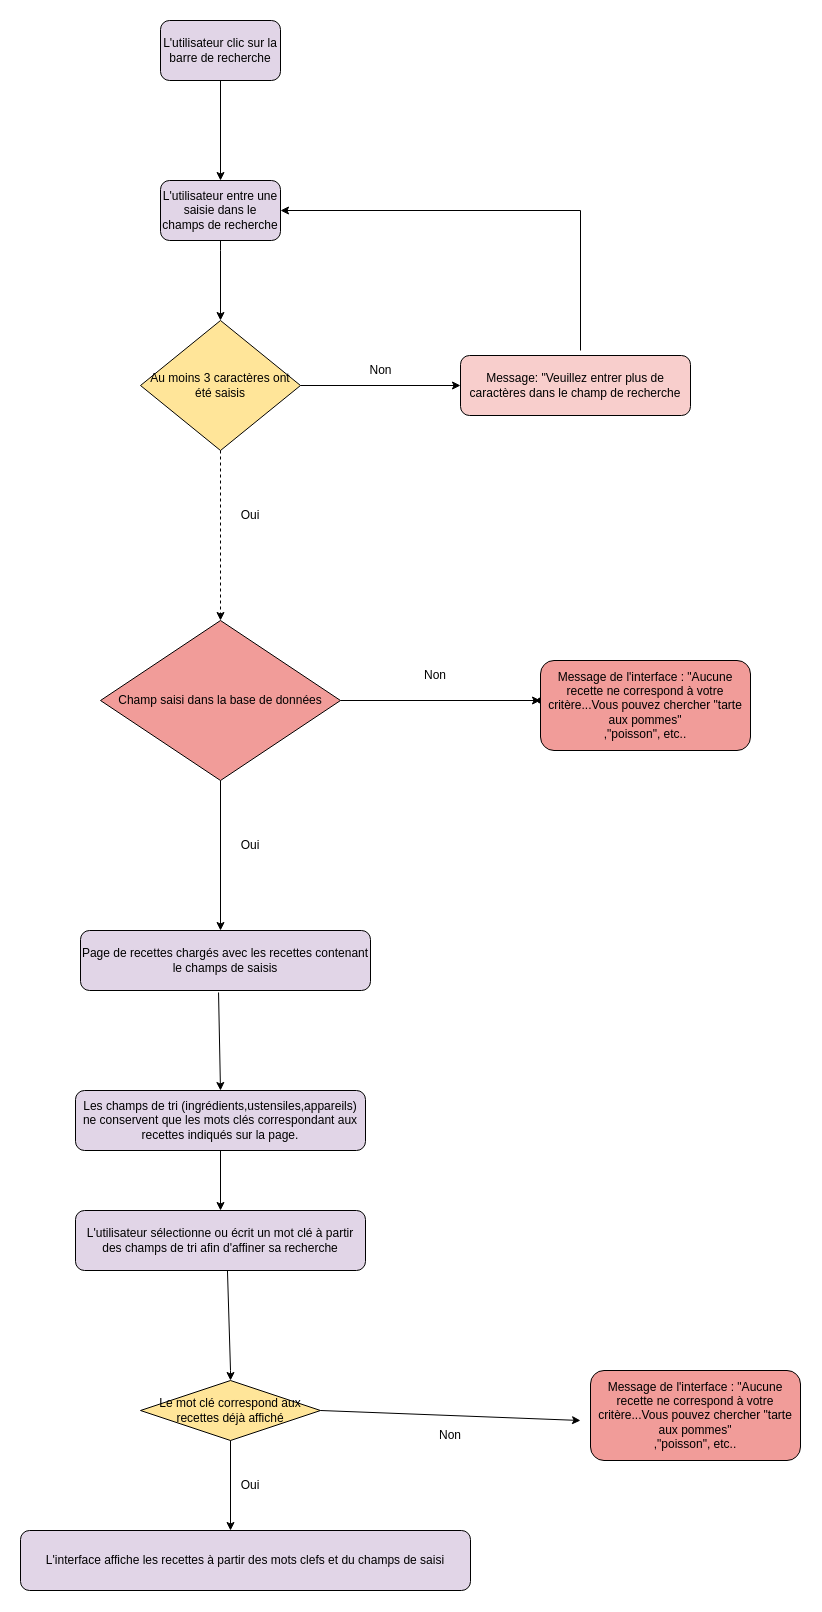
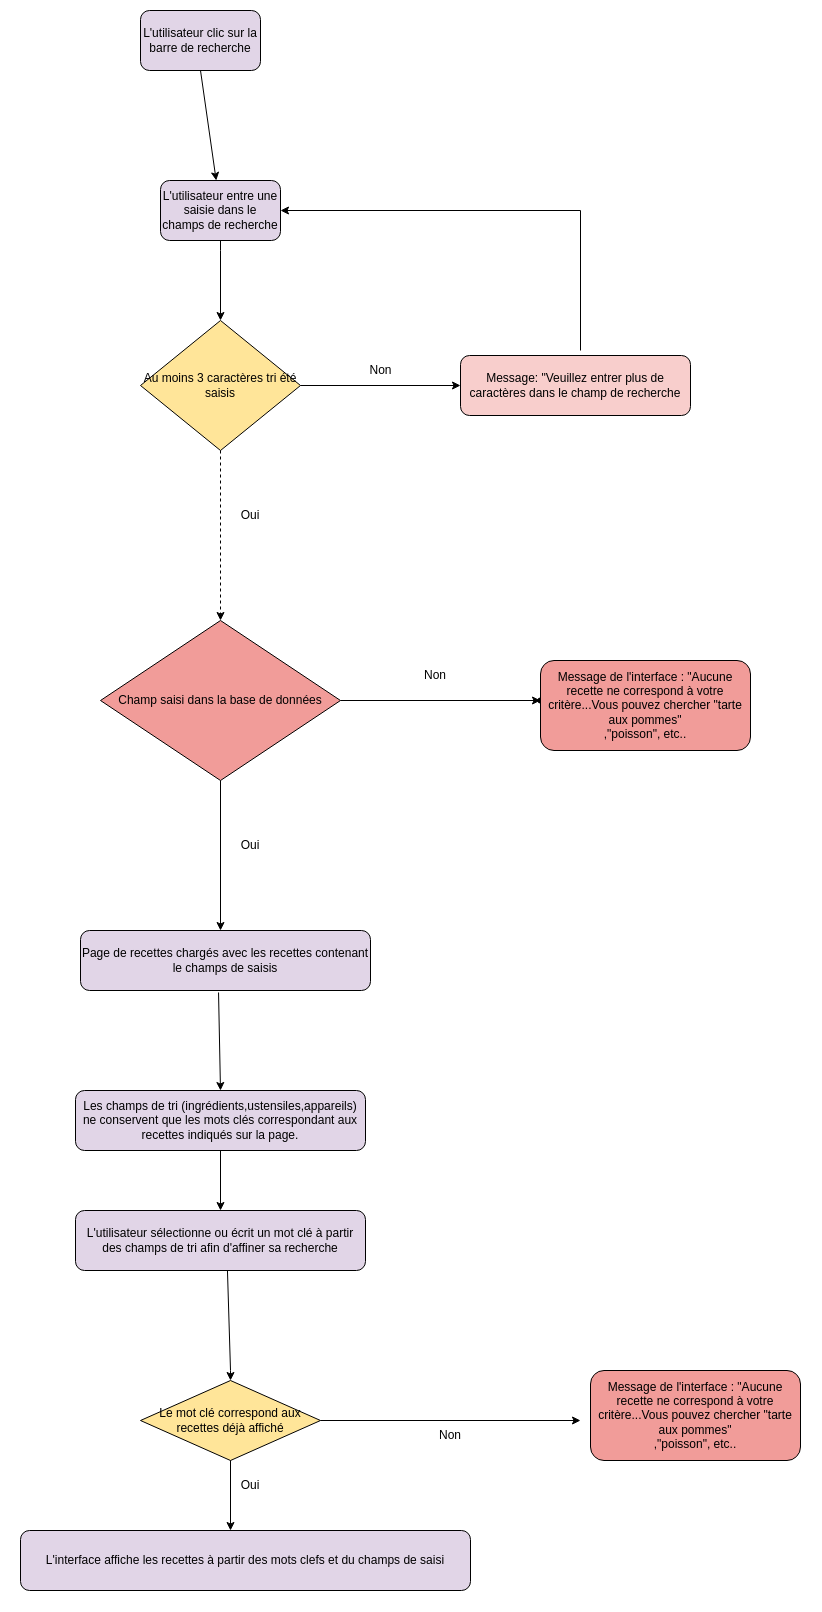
(221, 51) -> (201, 41)
(221, 386) -> (221, 386)
(231, 1411) -> (231, 1421)
